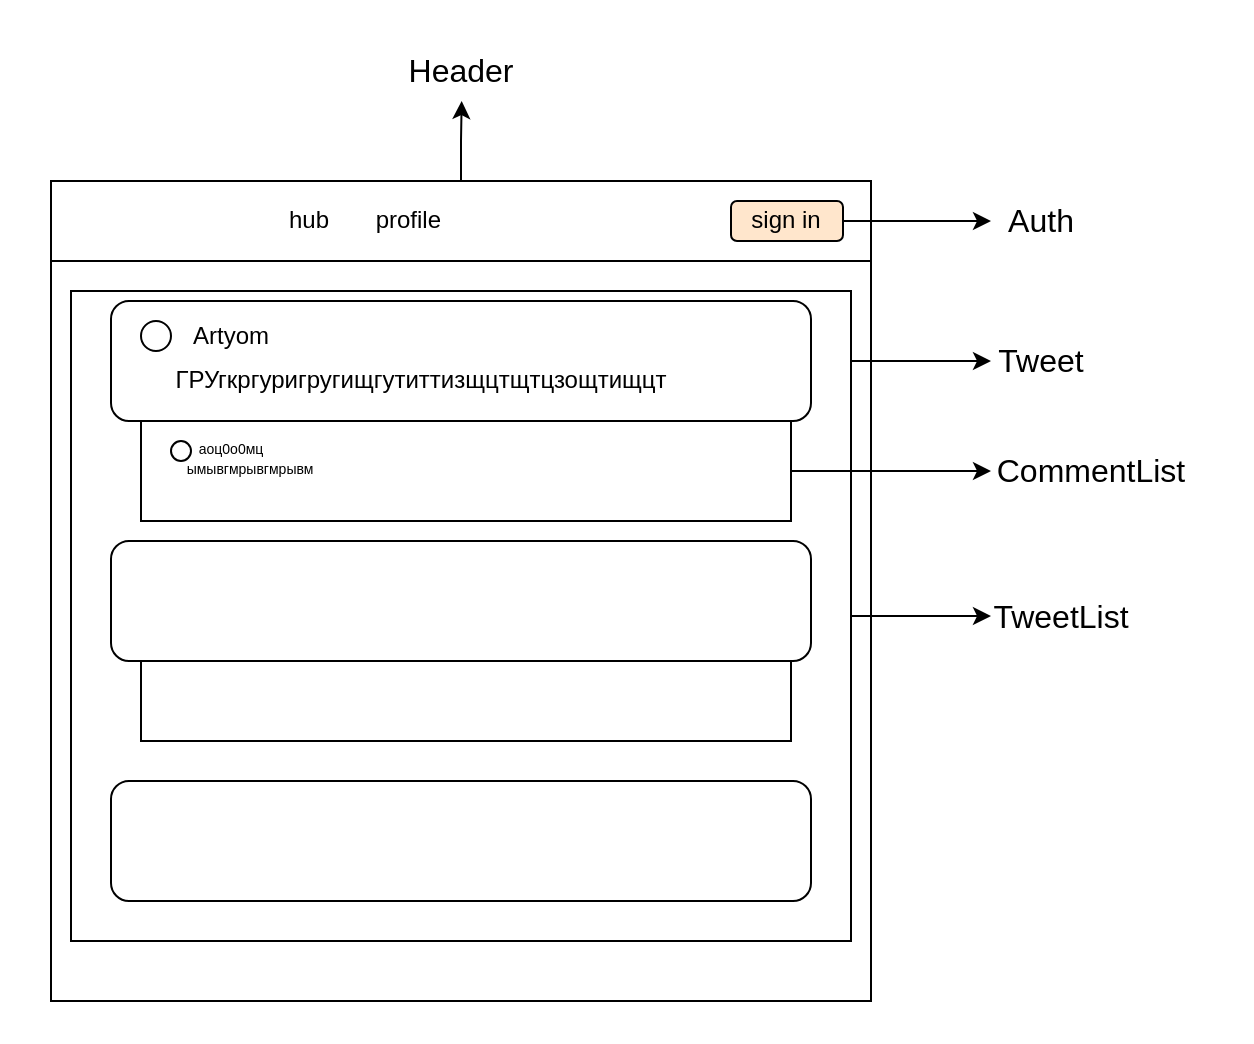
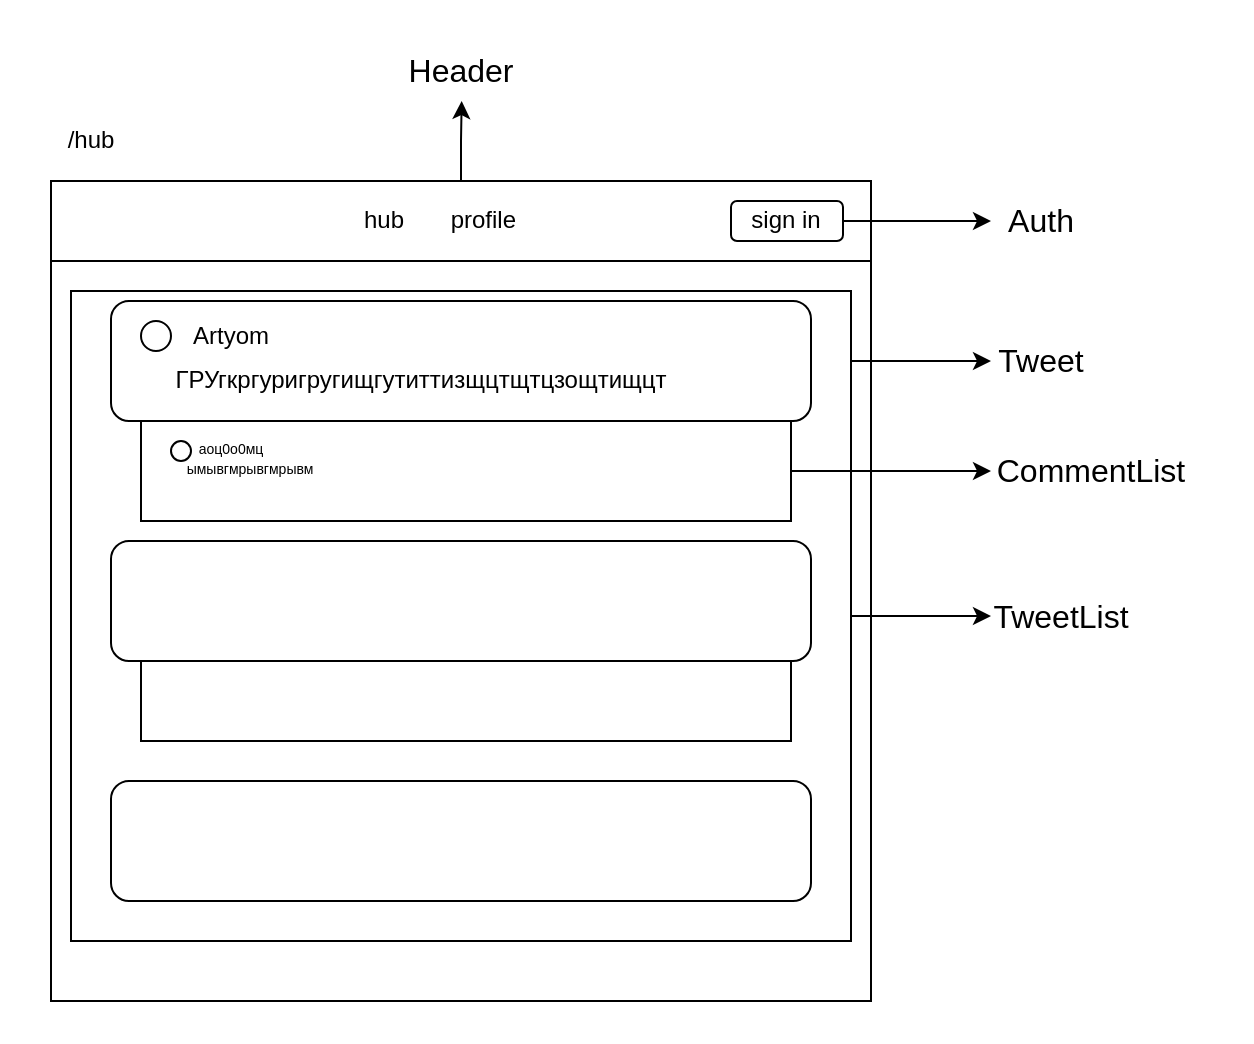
none -> (91, 141)
(376, 221) -> (451, 221)
(787, 221) -> (787, 221)
